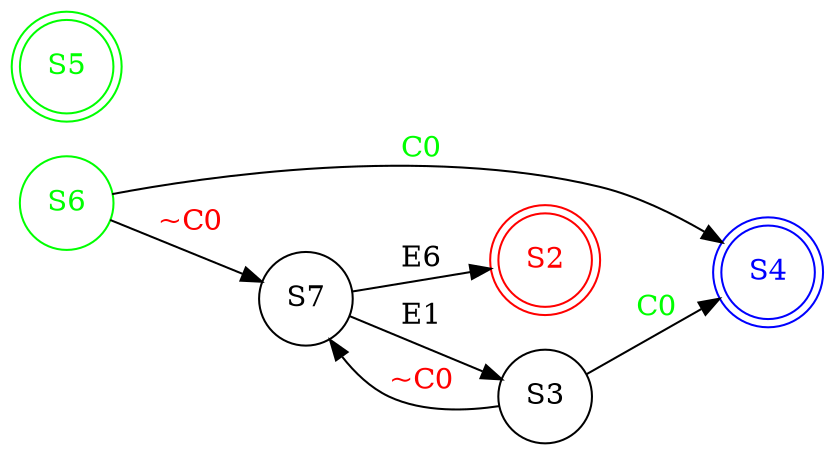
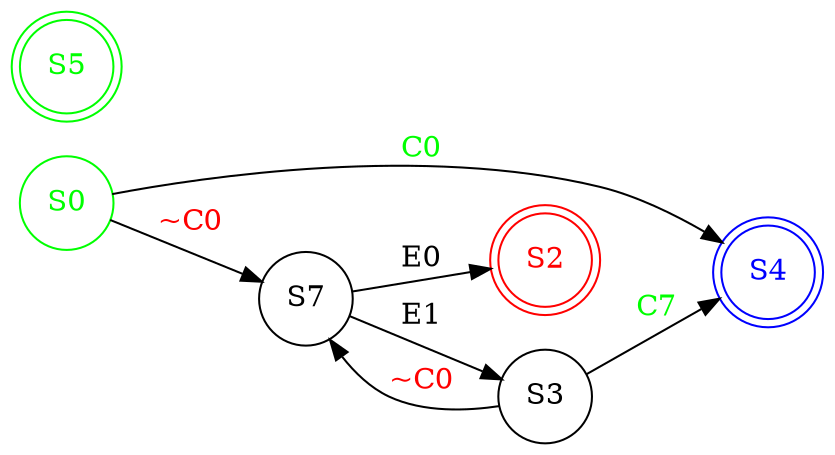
(67, 203) -> (67, 203)
(421, 259) -> (421, 259)
(657, 308) -> (657, 308)
